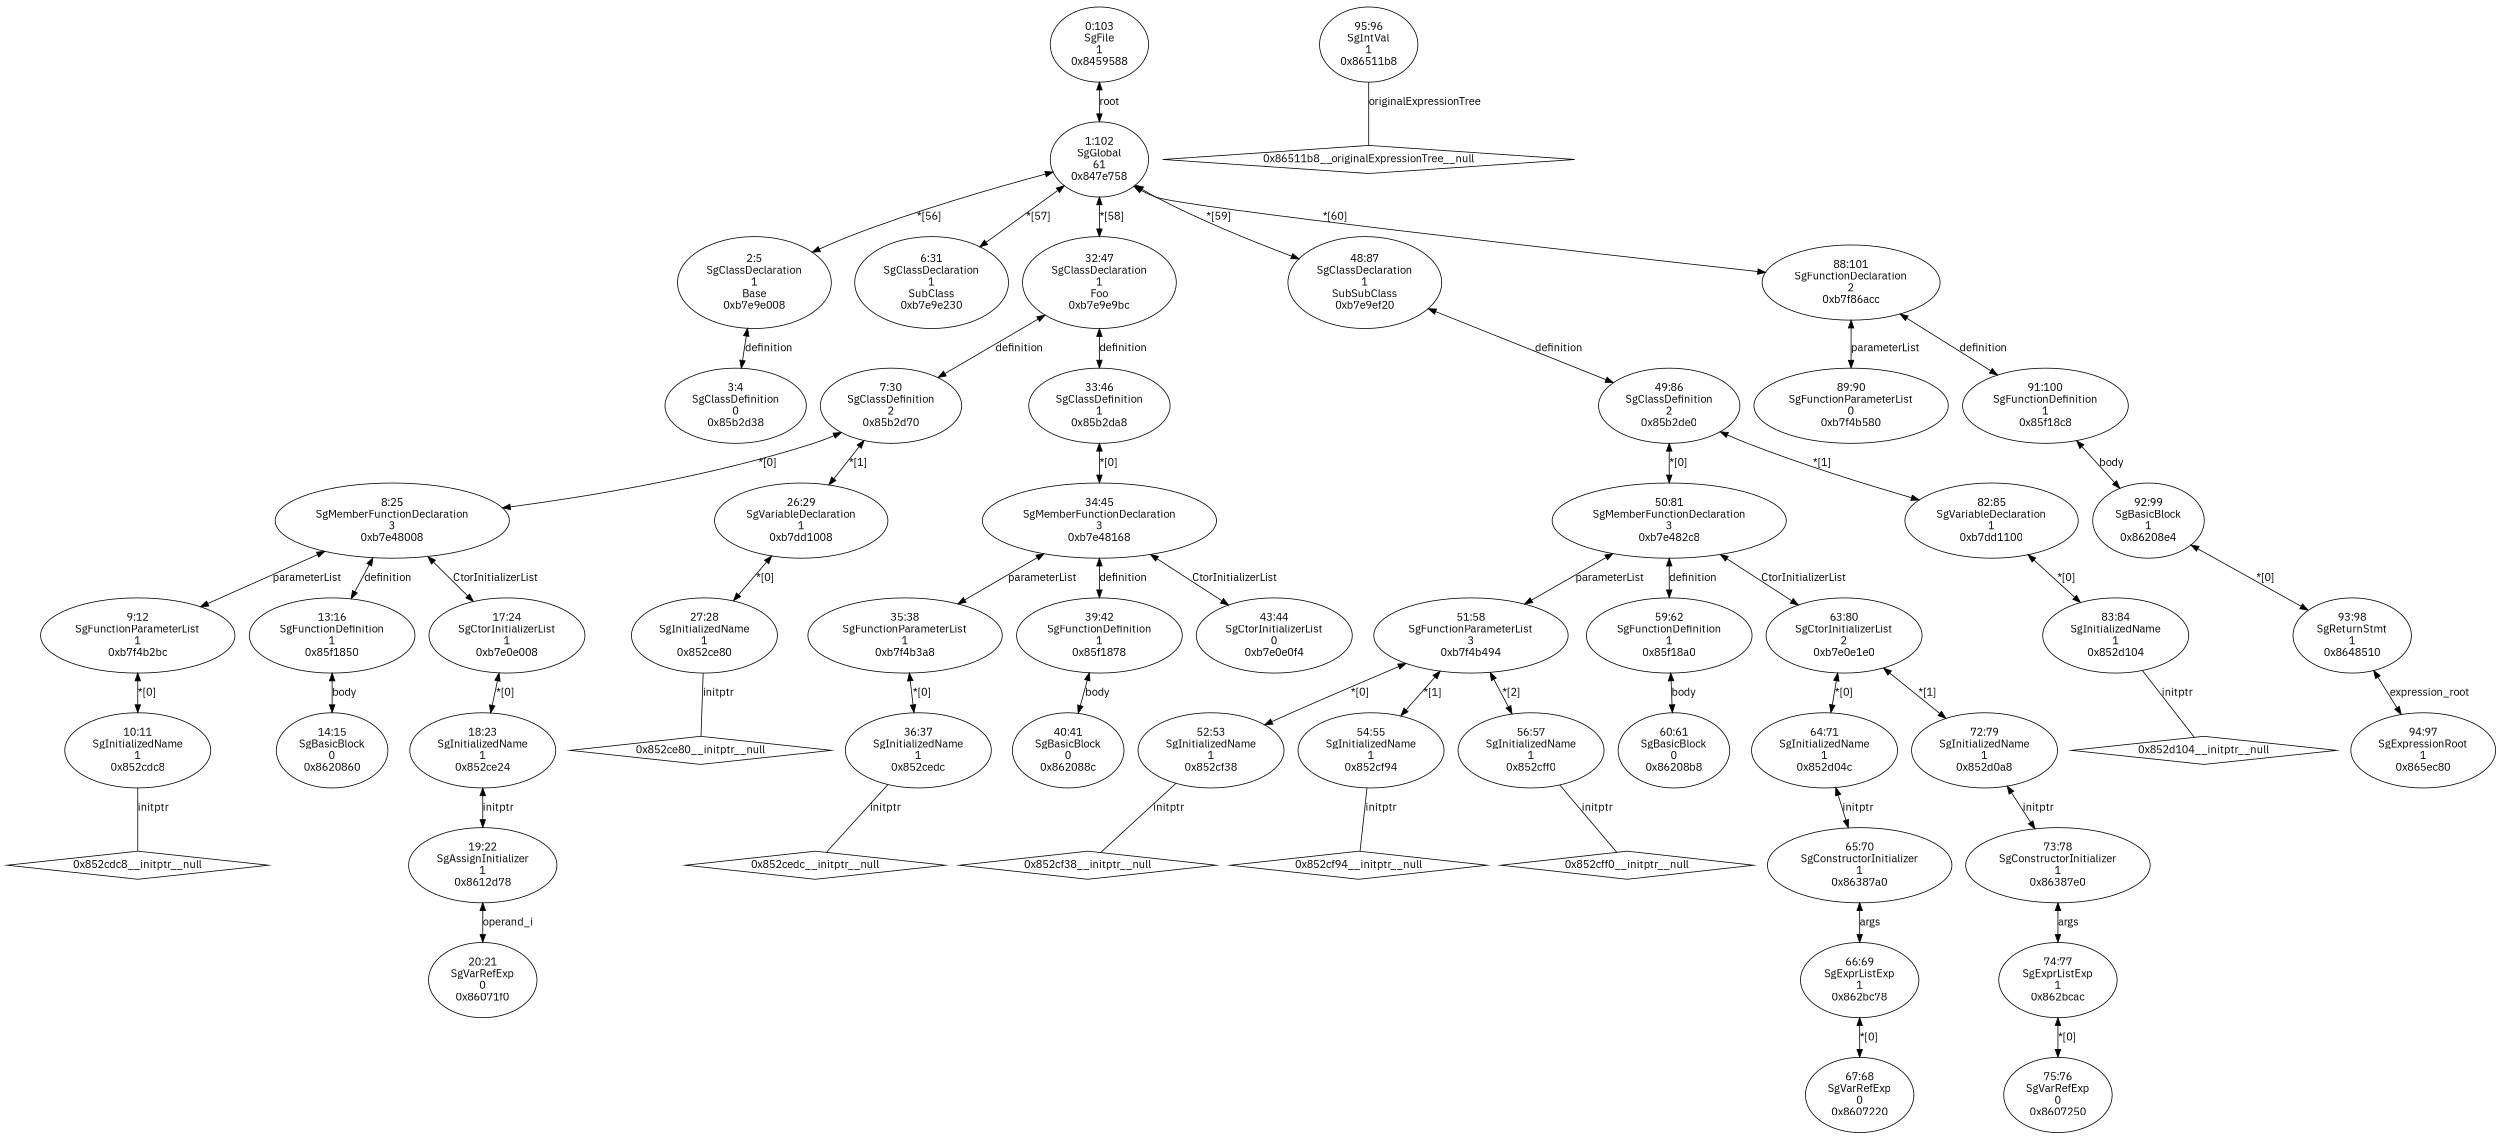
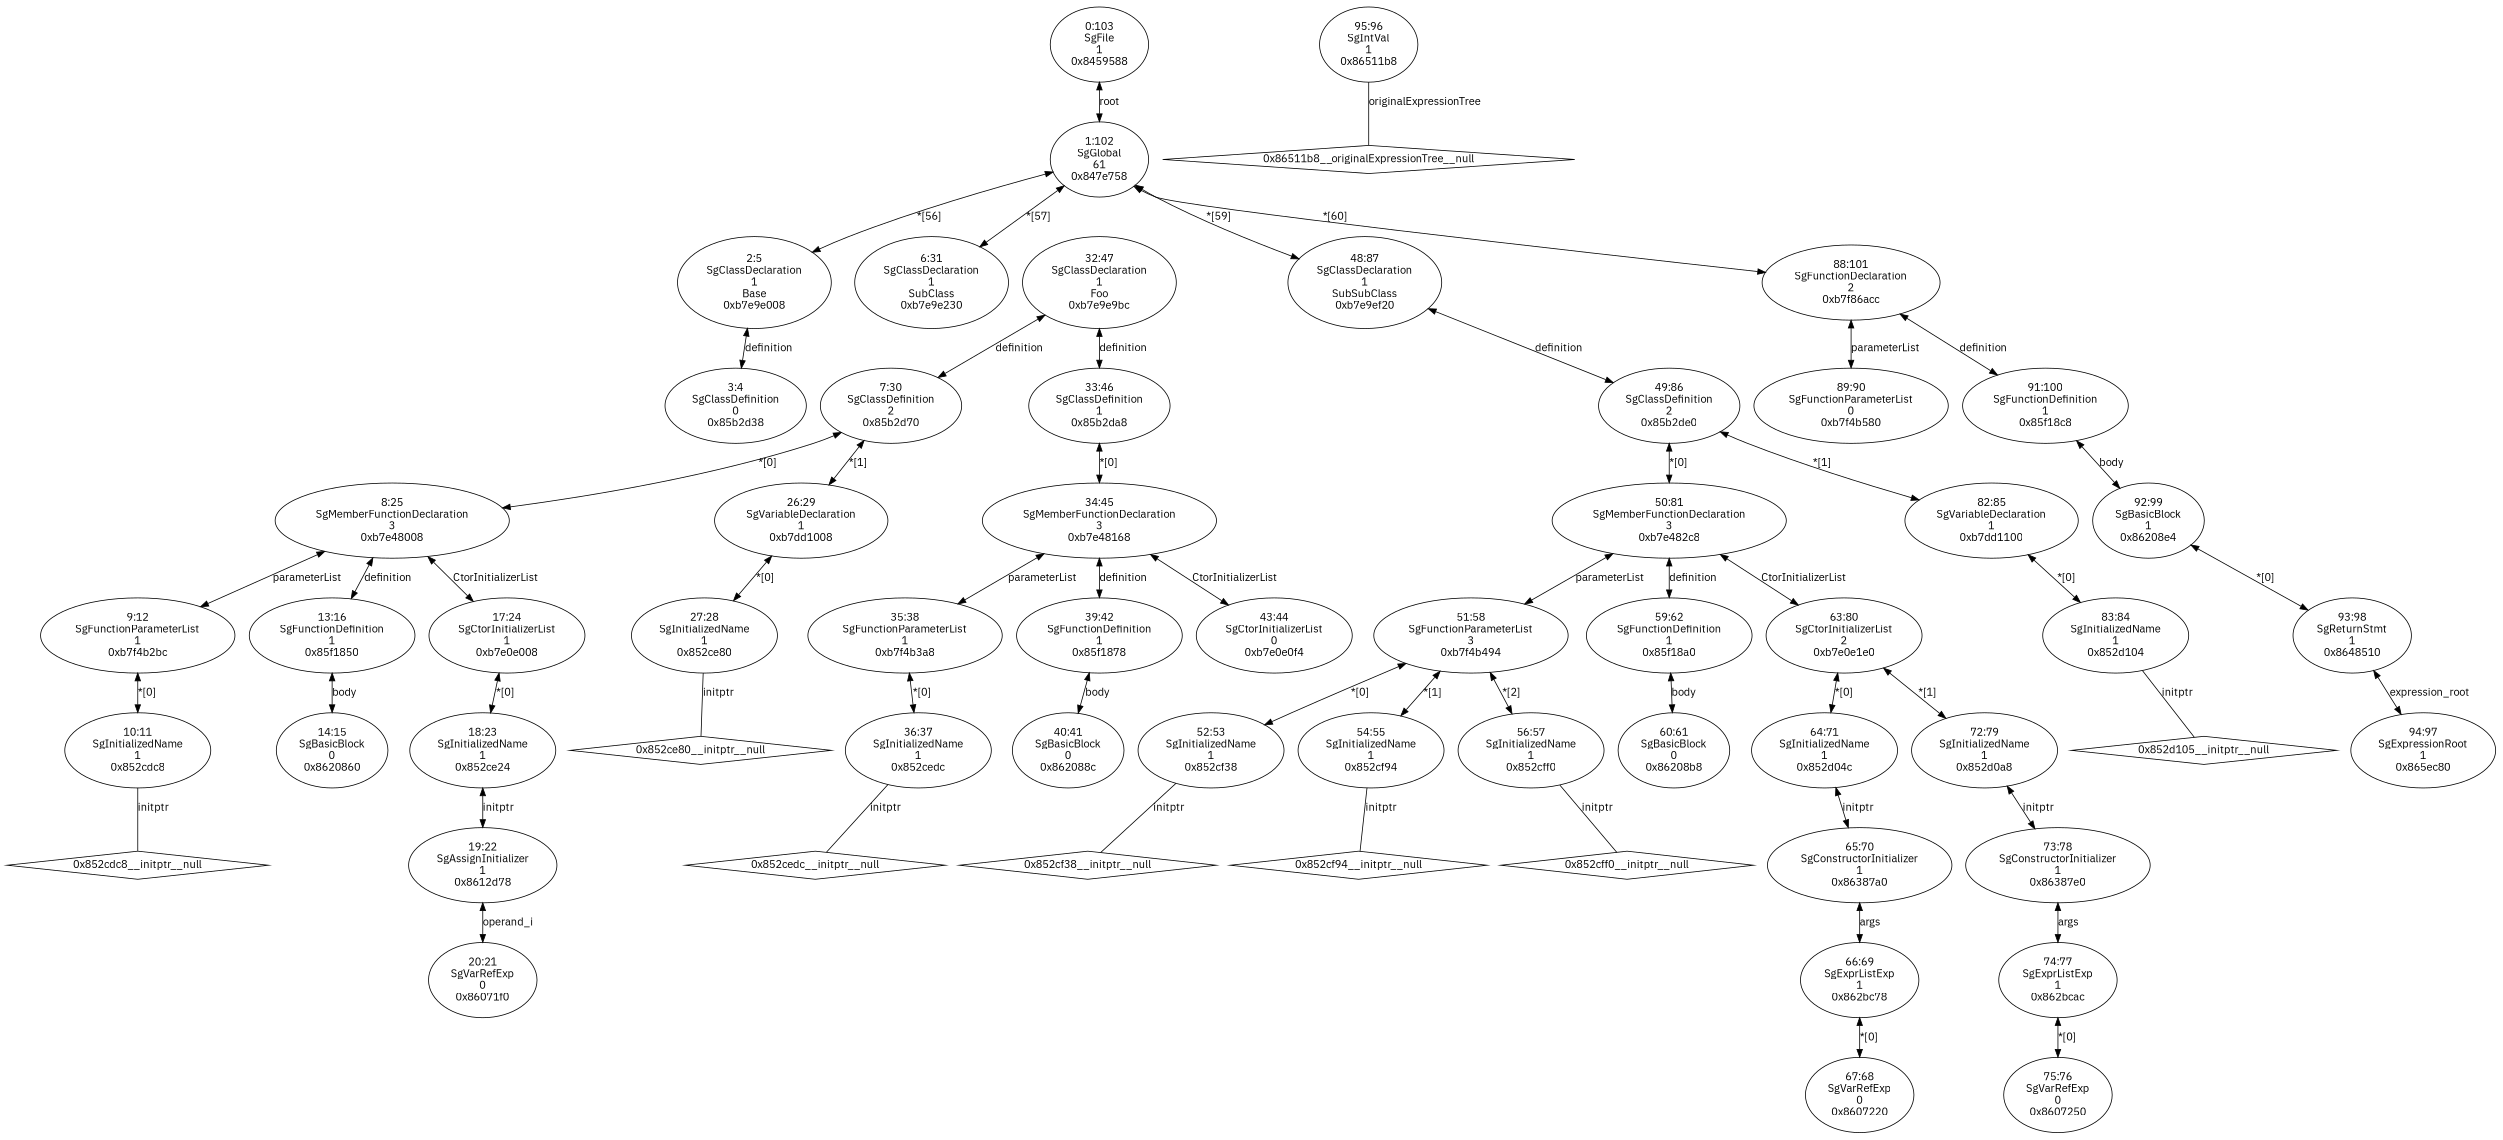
(1099, 217) -> none
(2204, 750) -> (2204, 750)
